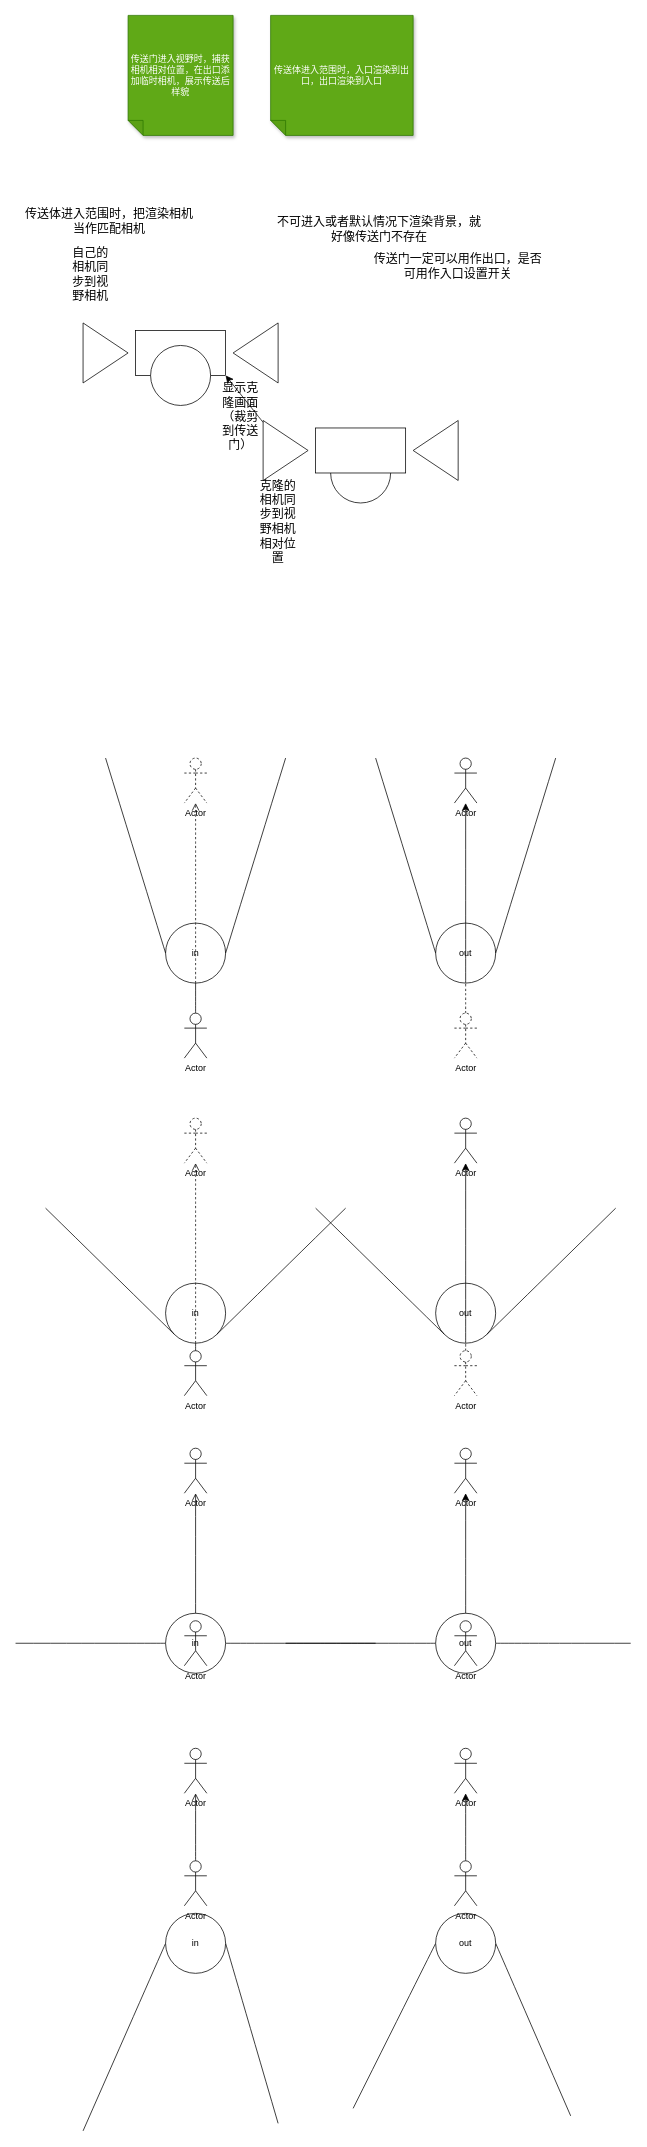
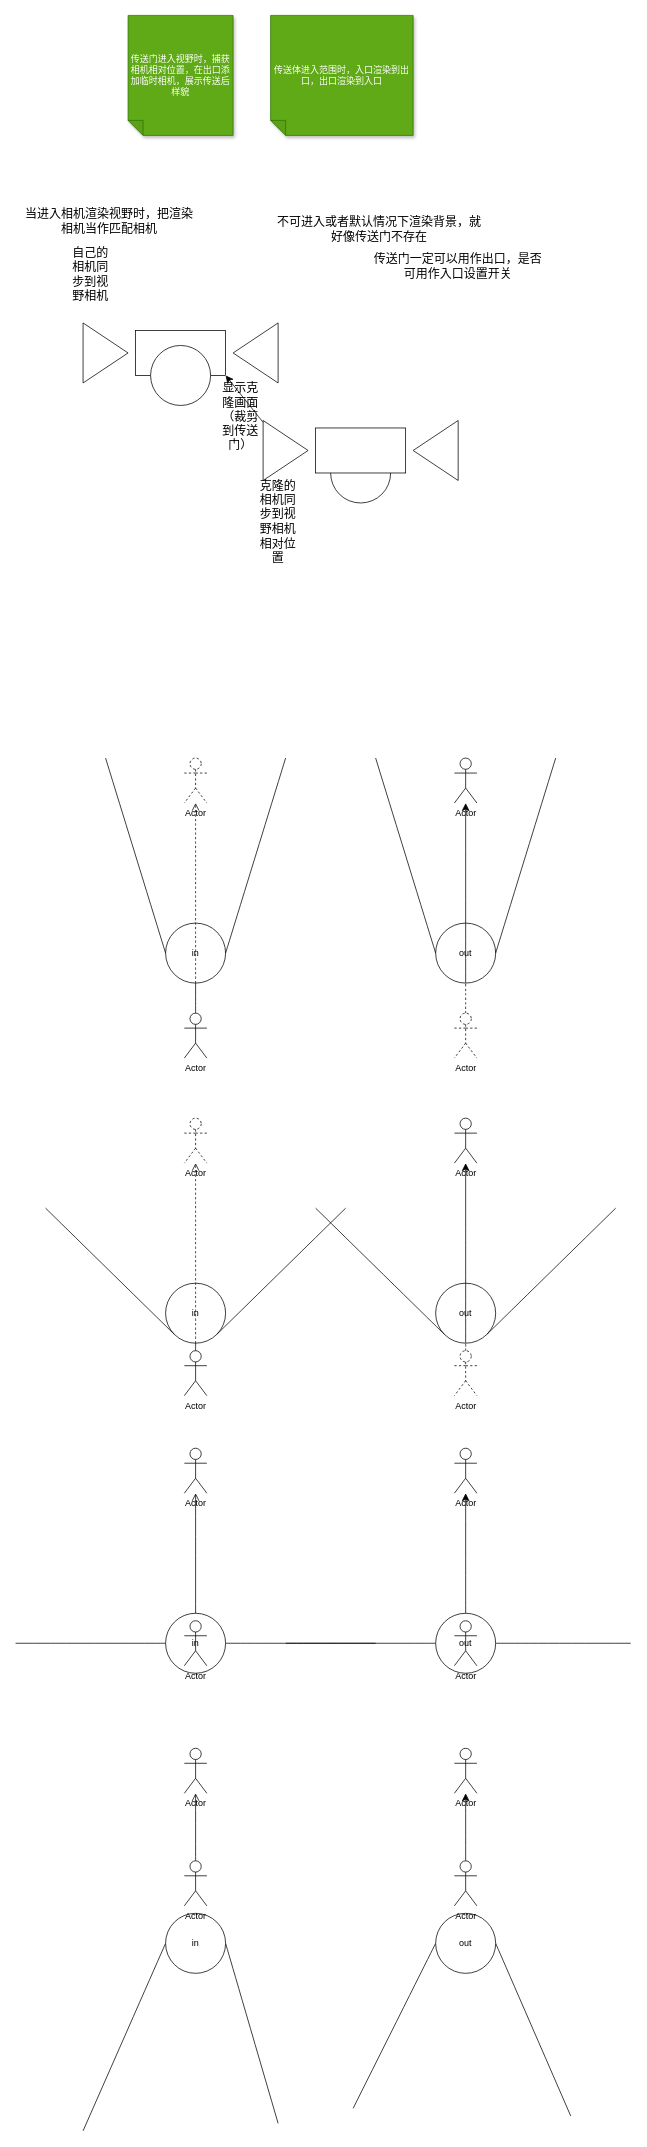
(109, 222) -> (109, 222)
